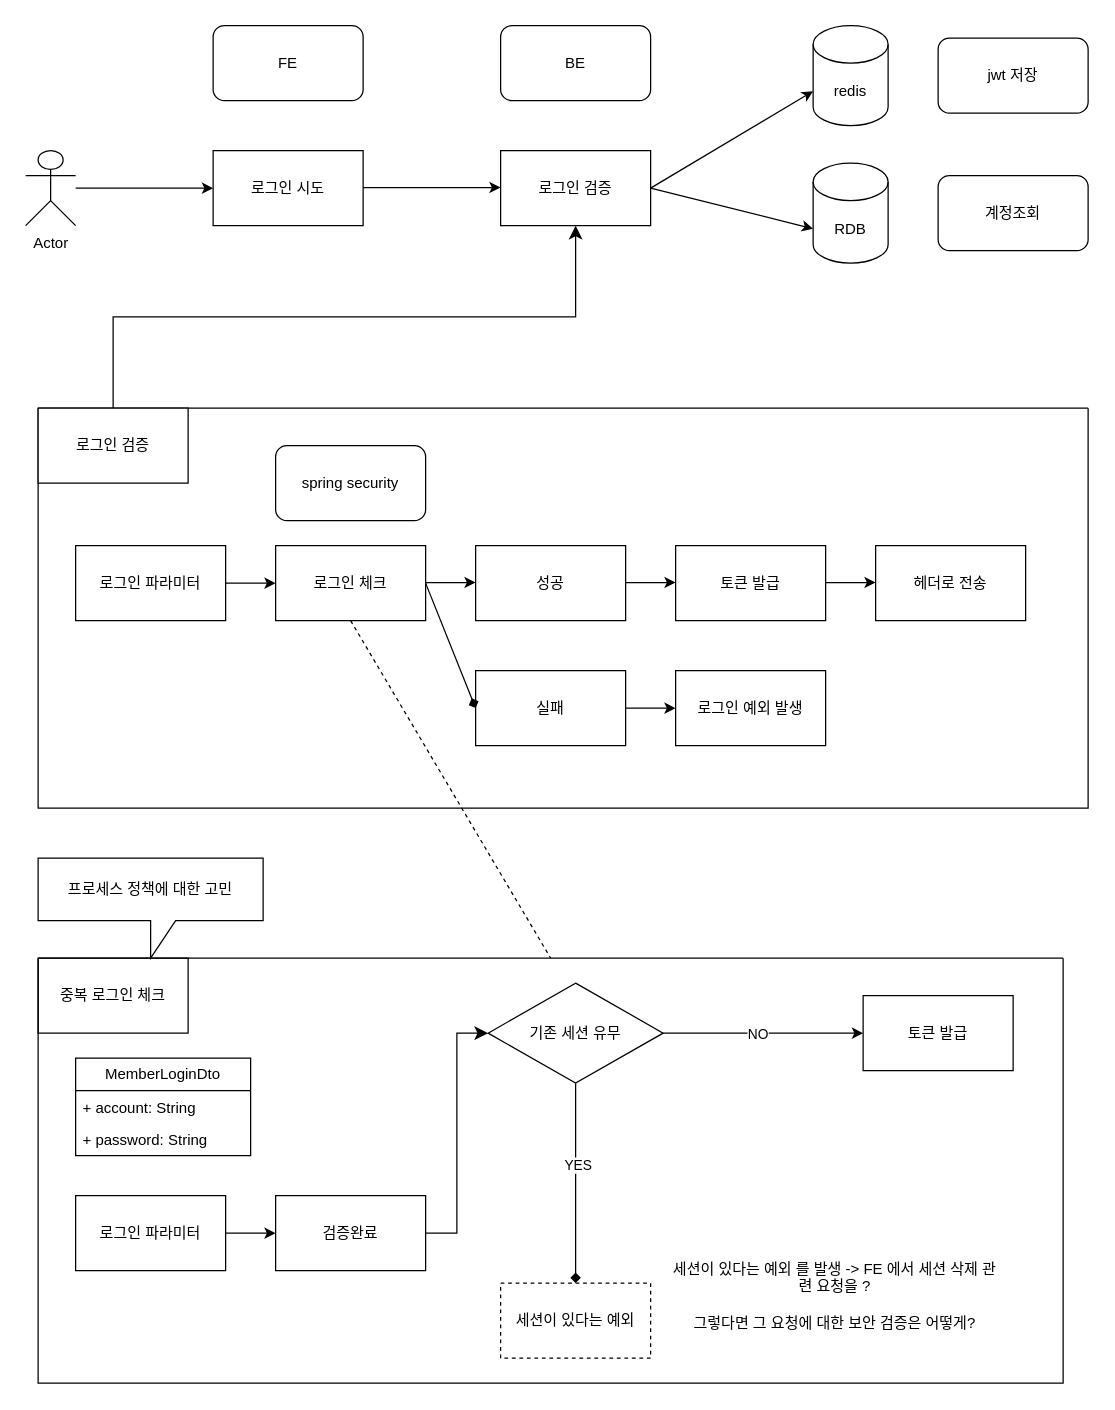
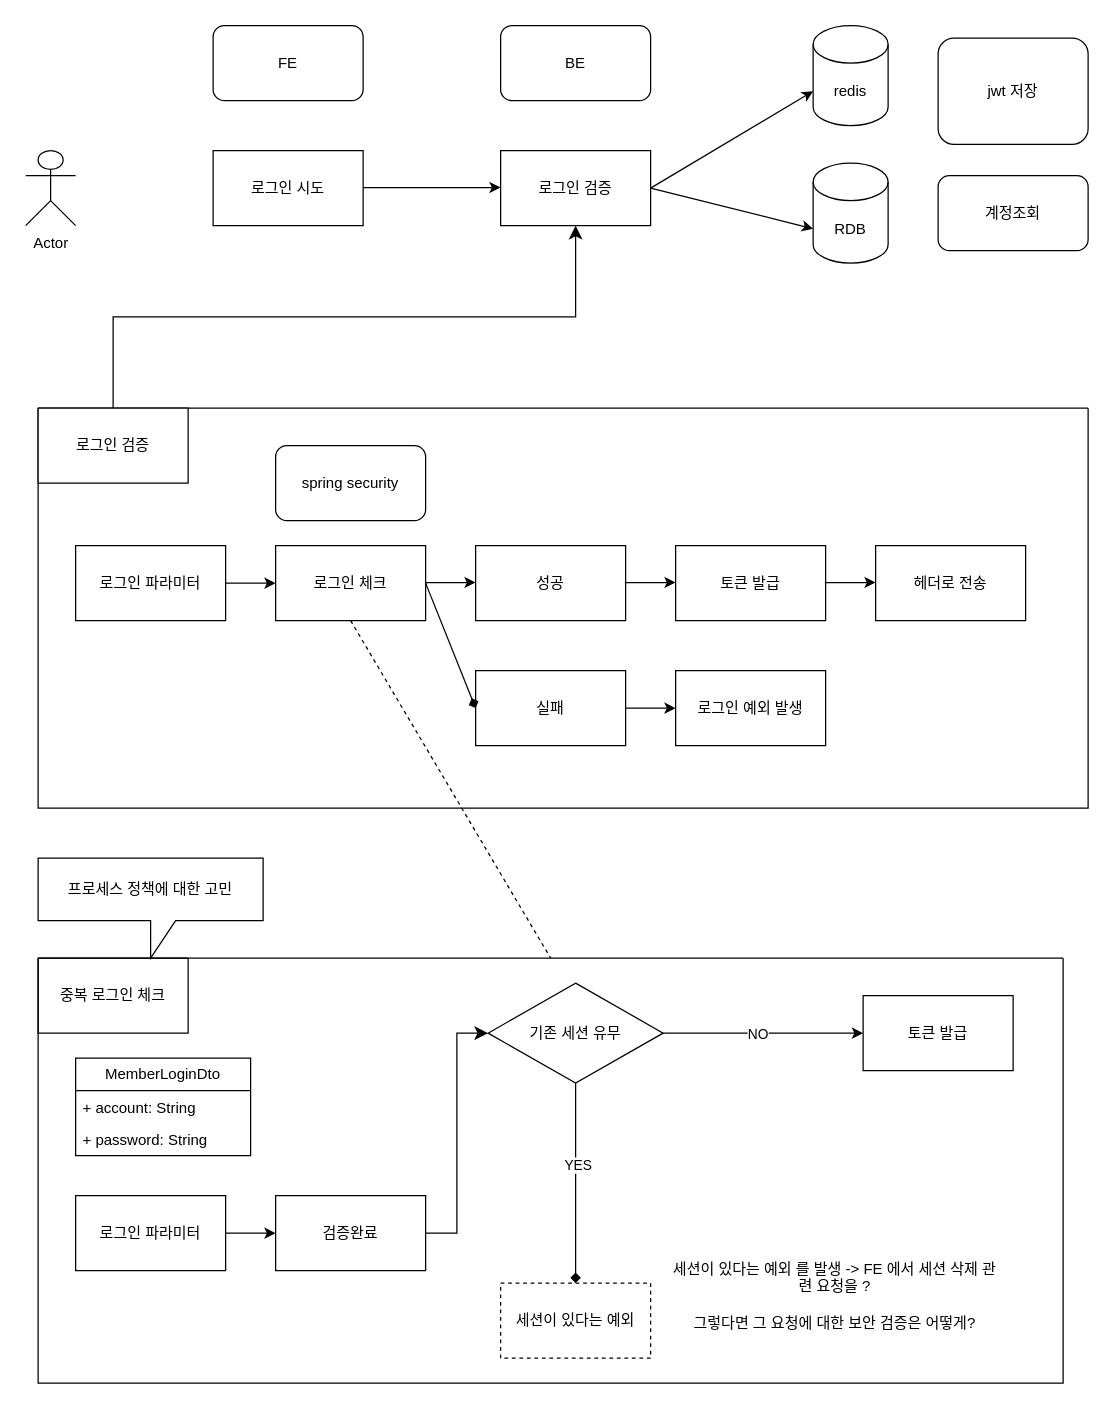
(1013, 76) -> (1013, 91)
(140, 188) -> none
